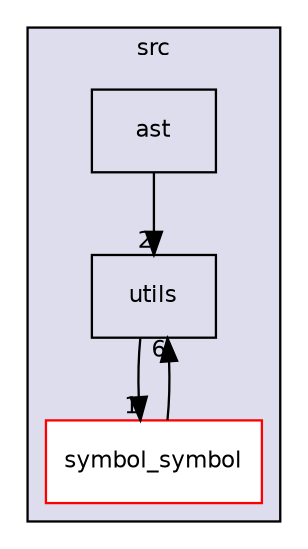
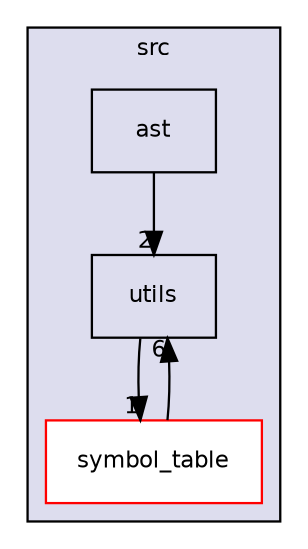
(154, 462) -> (154, 462)
